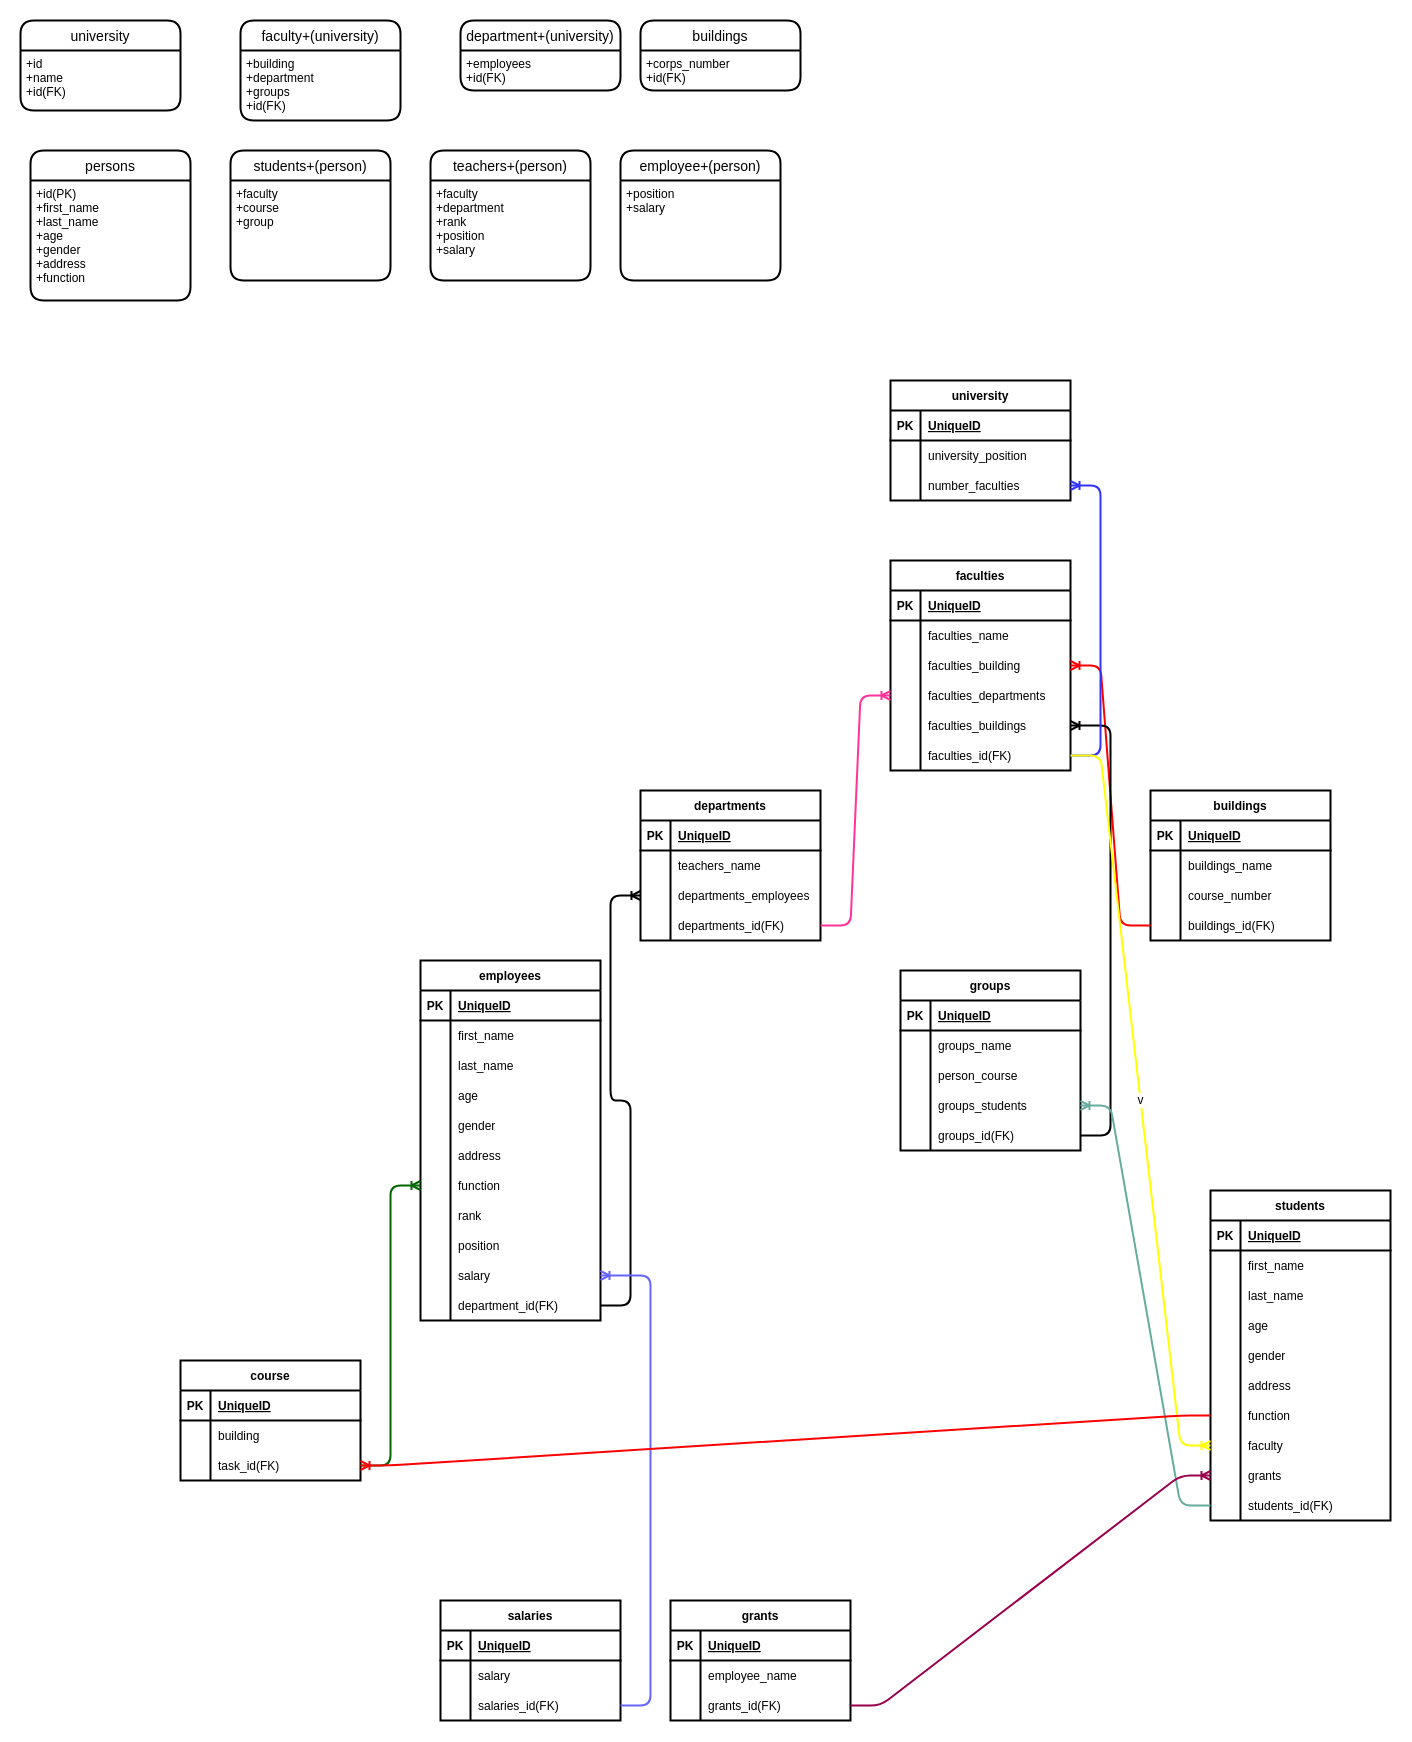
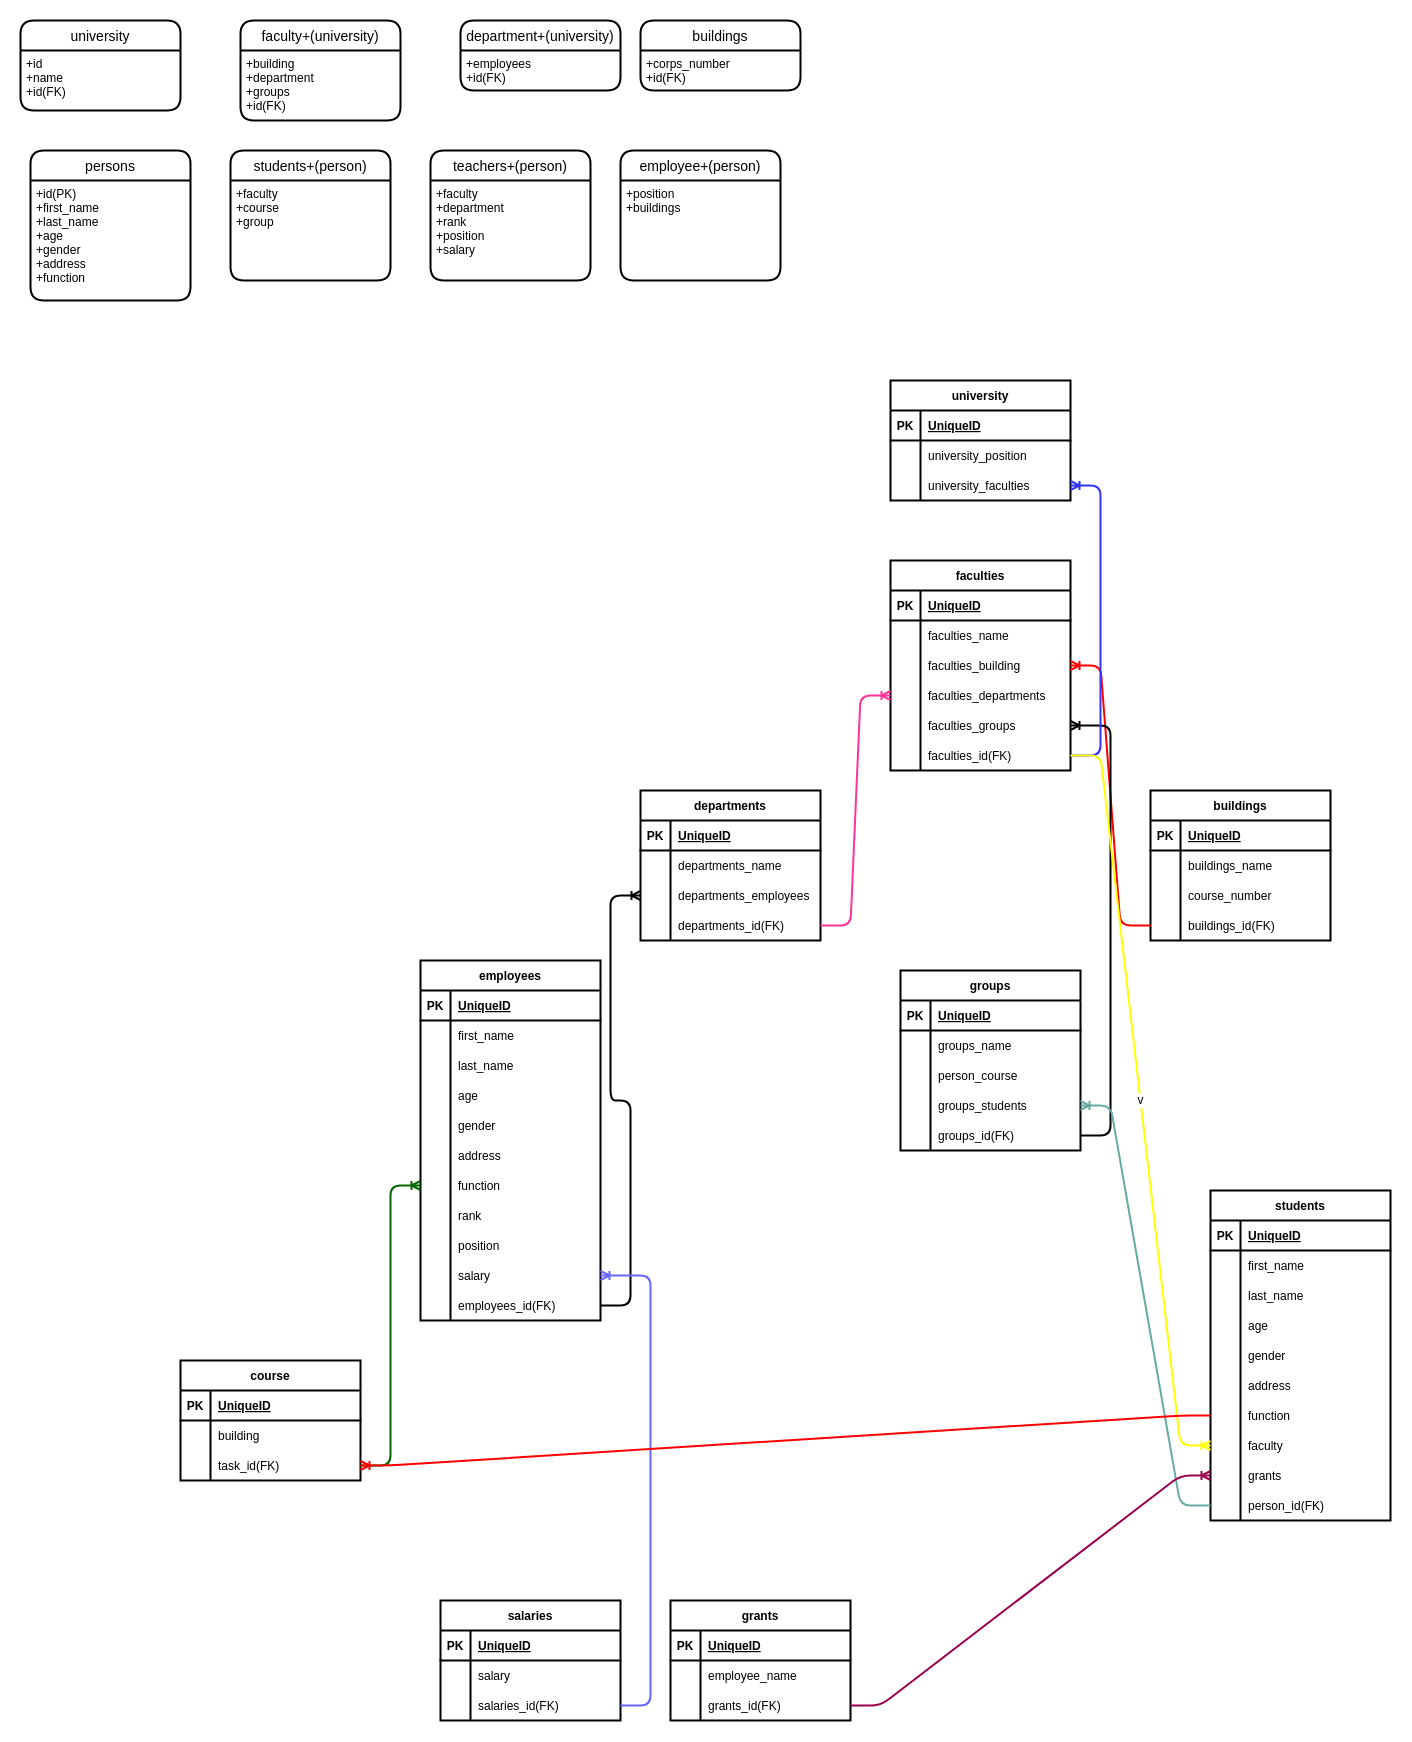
(653, 194) -> (653, 194)
(979, 486) -> (989, 486)
(984, 726) -> (979, 726)
(722, 866) -> (732, 866)
(514, 1306) -> (509, 1306)
(1297, 1506) -> (1290, 1506)
